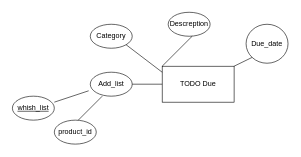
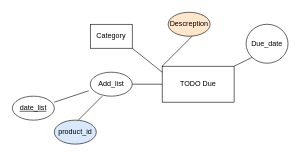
(189, 24) -> (189, 24)
(111, 36) -> (111, 36)
(33, 108) -> (33, 108)
(75, 132) -> (75, 132)
